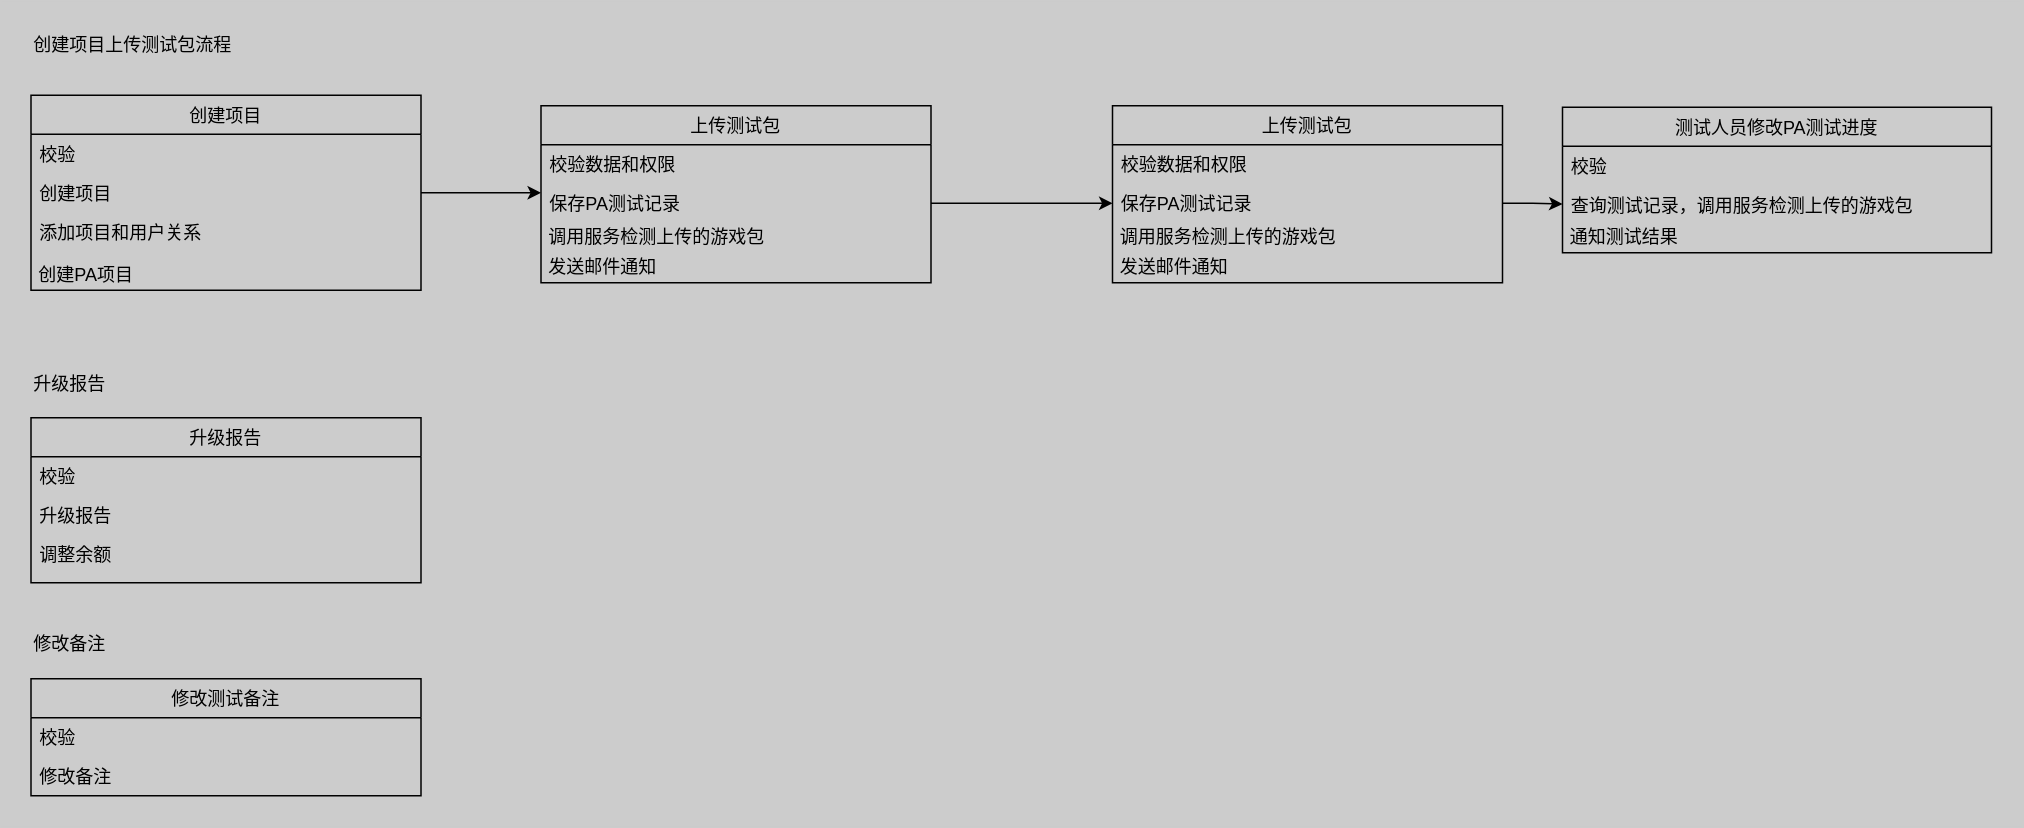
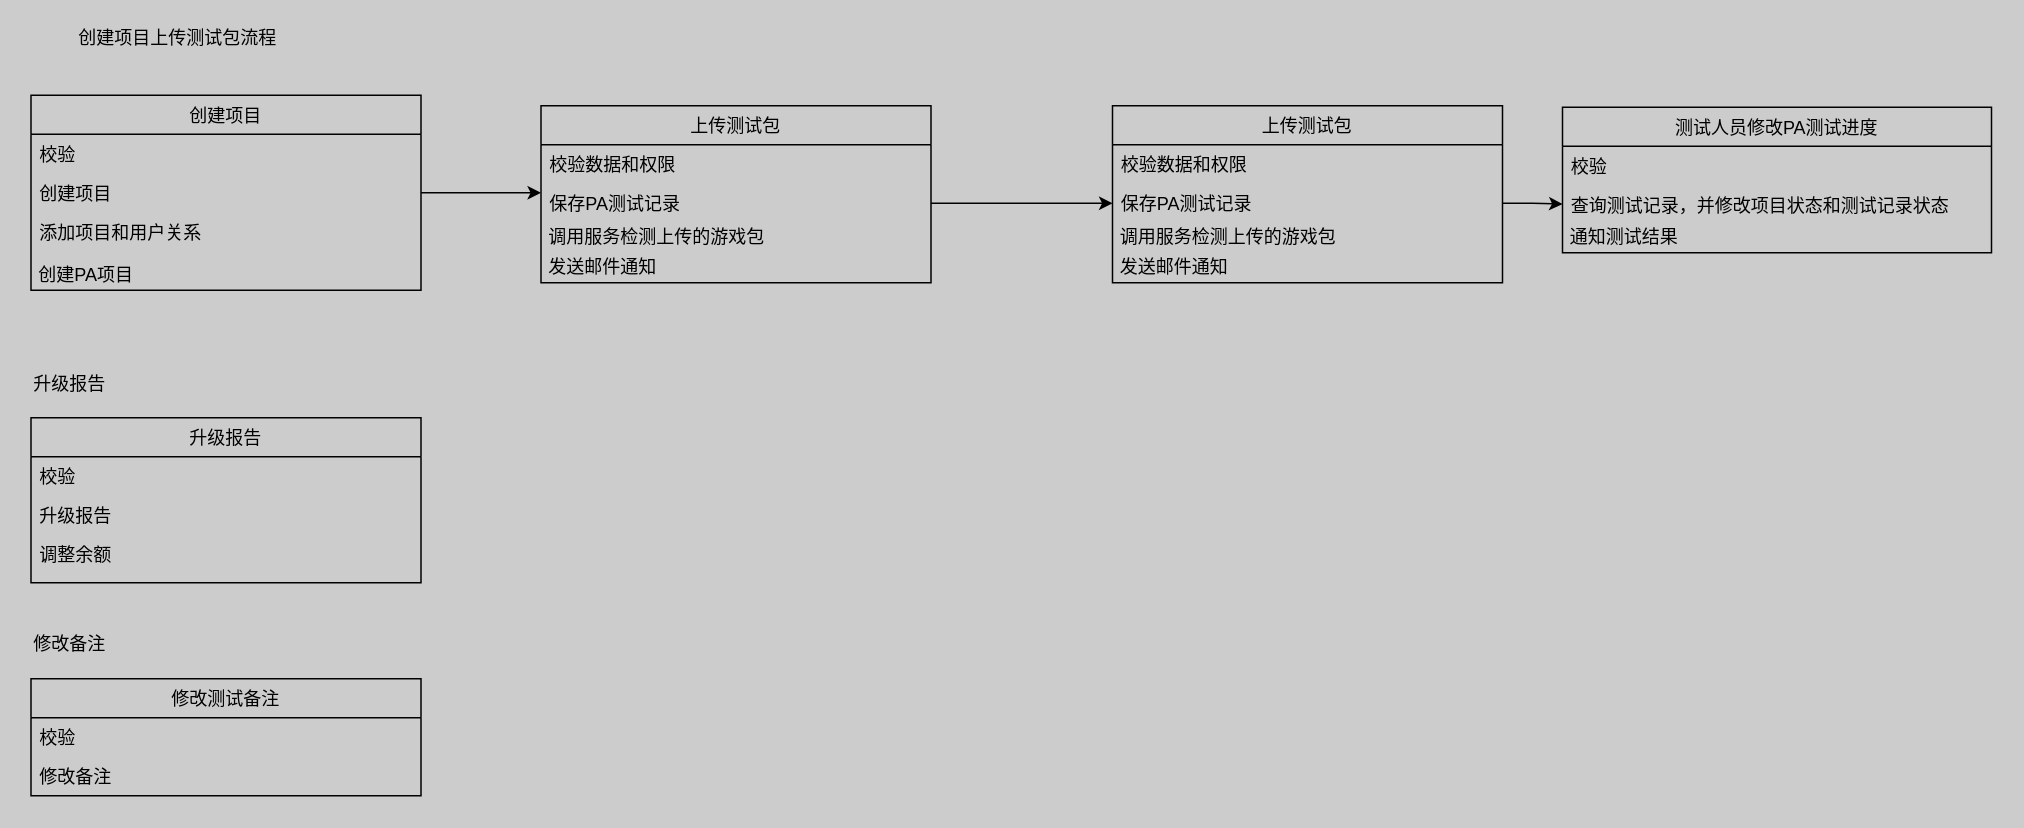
(148, 46) -> (193, 38)
(1742, 206) -> (1760, 206)
